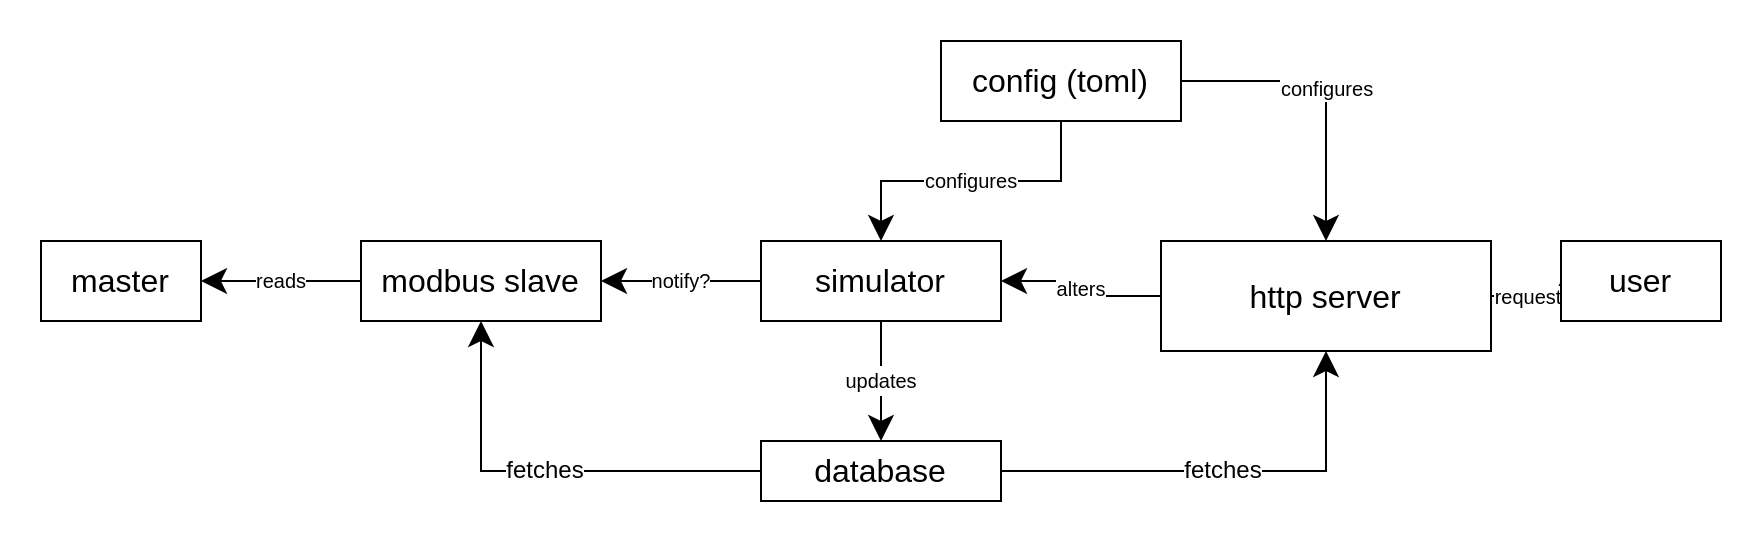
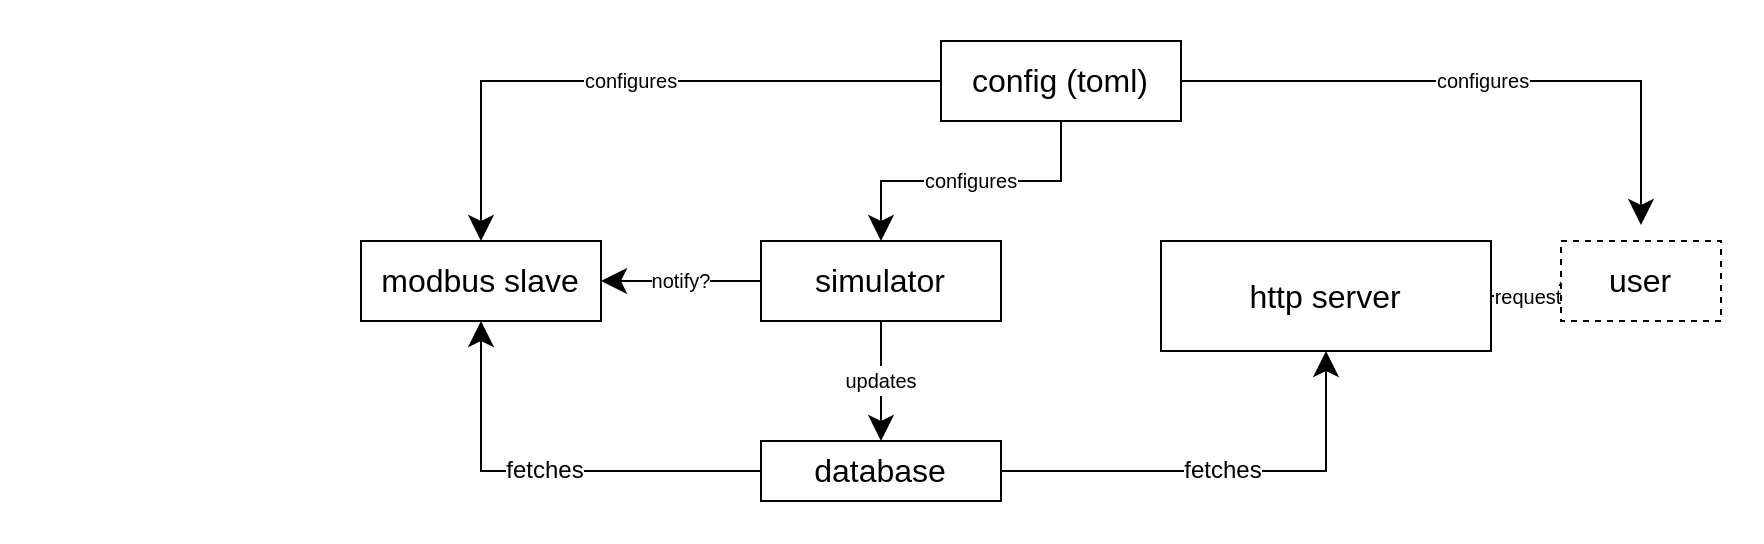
none -> (641, 81)
(1326, 127) -> (1522, 81)
(121, 281) -> none
(291, 281) -> none
(1641, 281) -> (1641, 281)
(1107, 296) -> none
